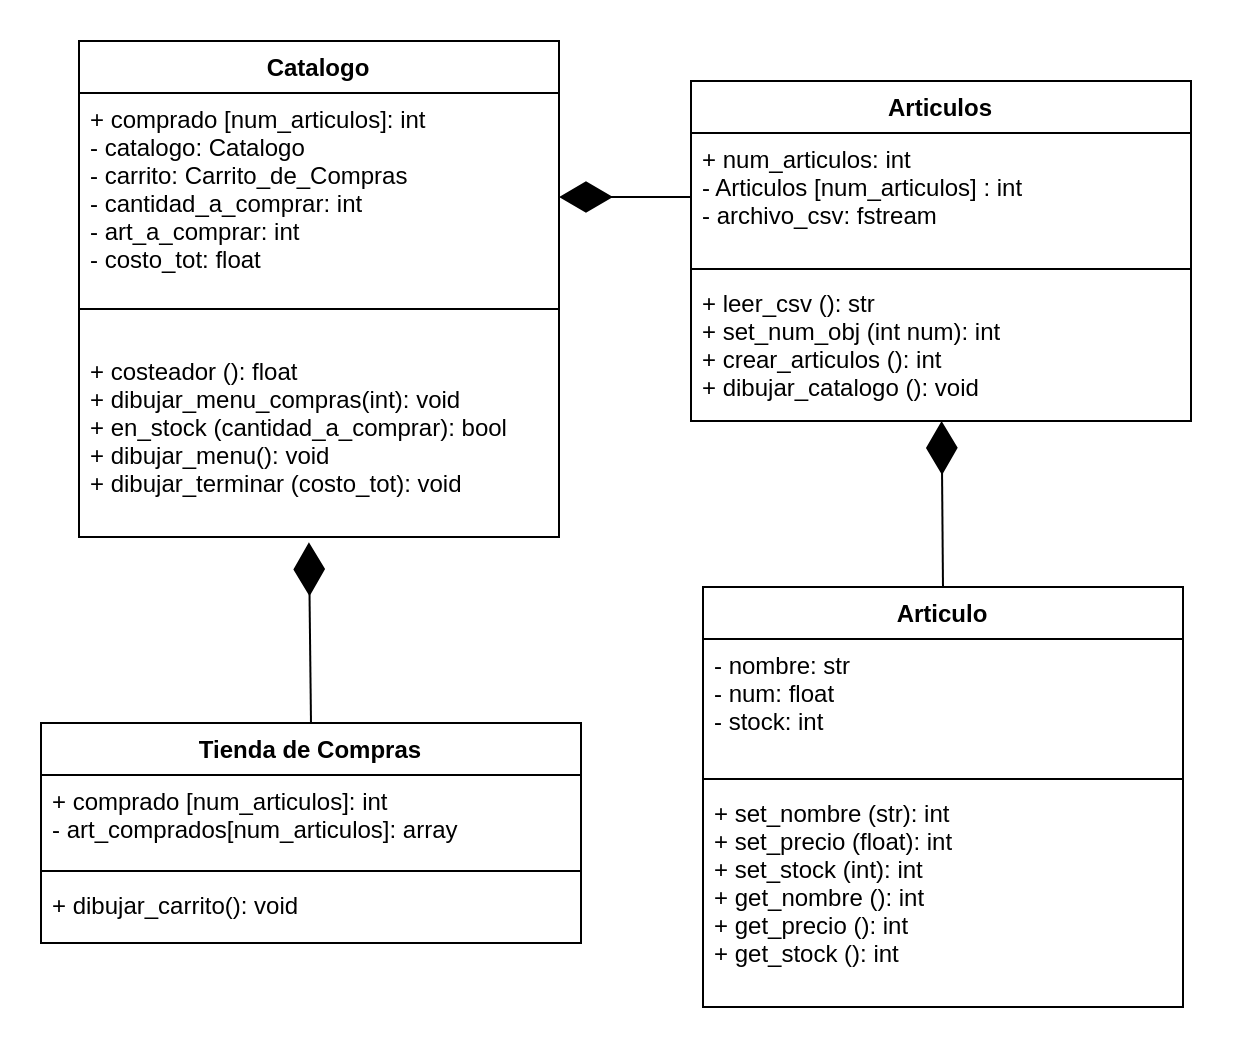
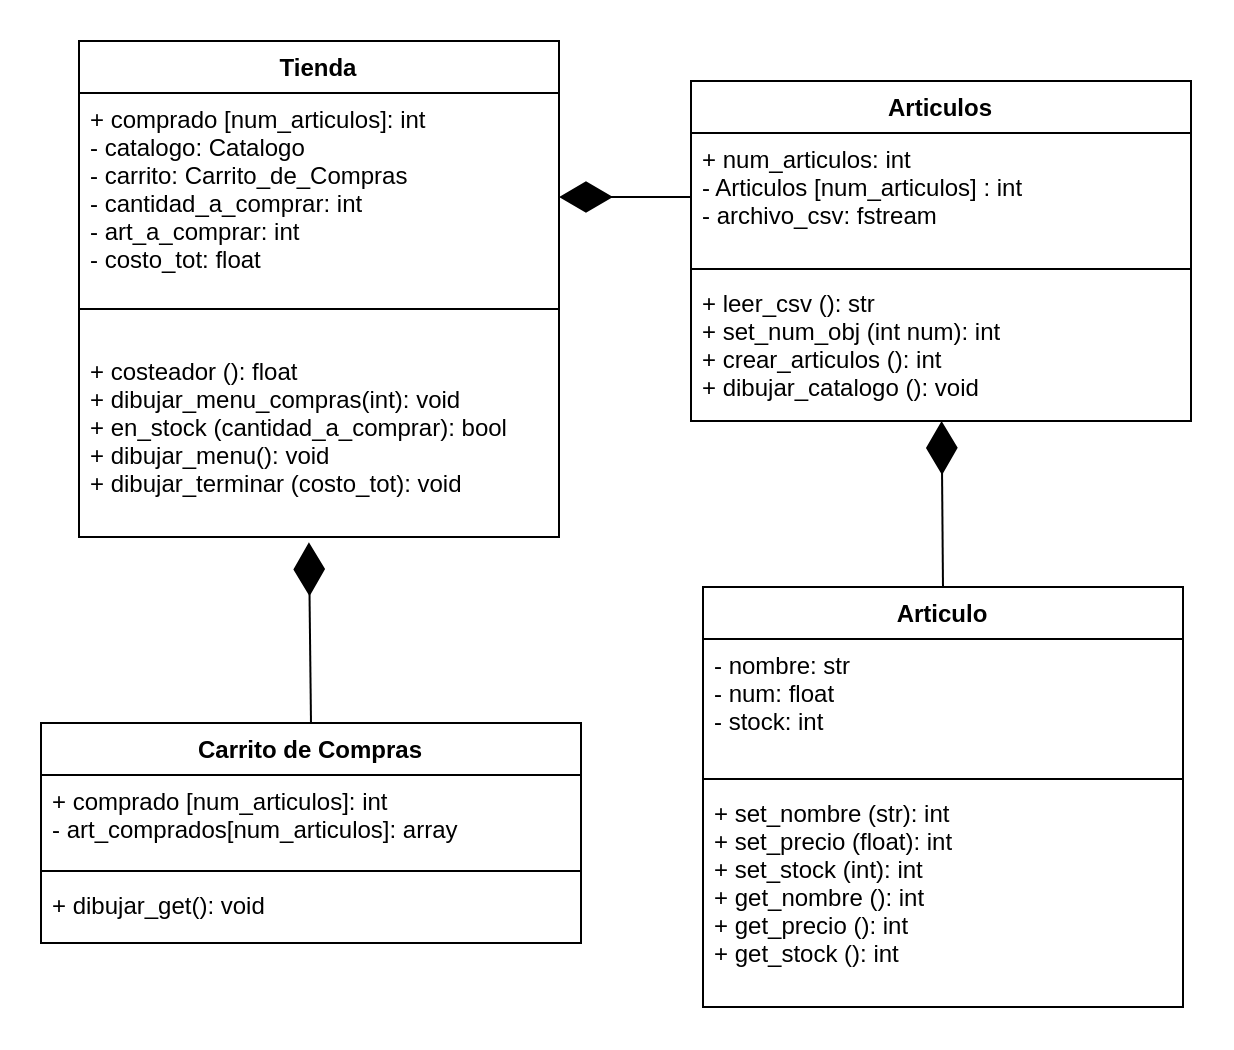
(318, 68) -> (318, 68)
(310, 750) -> (310, 750)
(201, 906) -> (178, 906)
